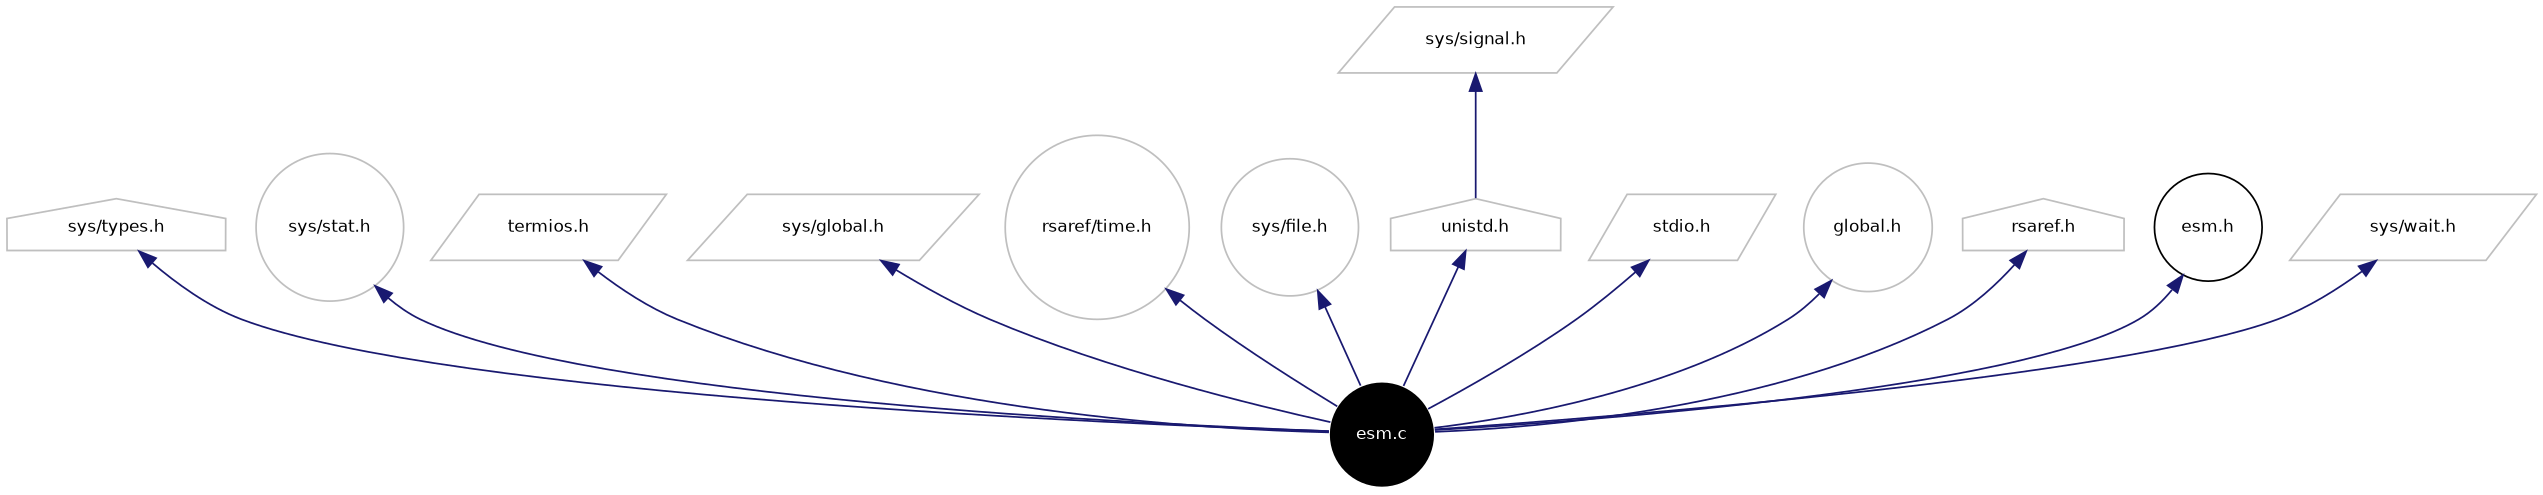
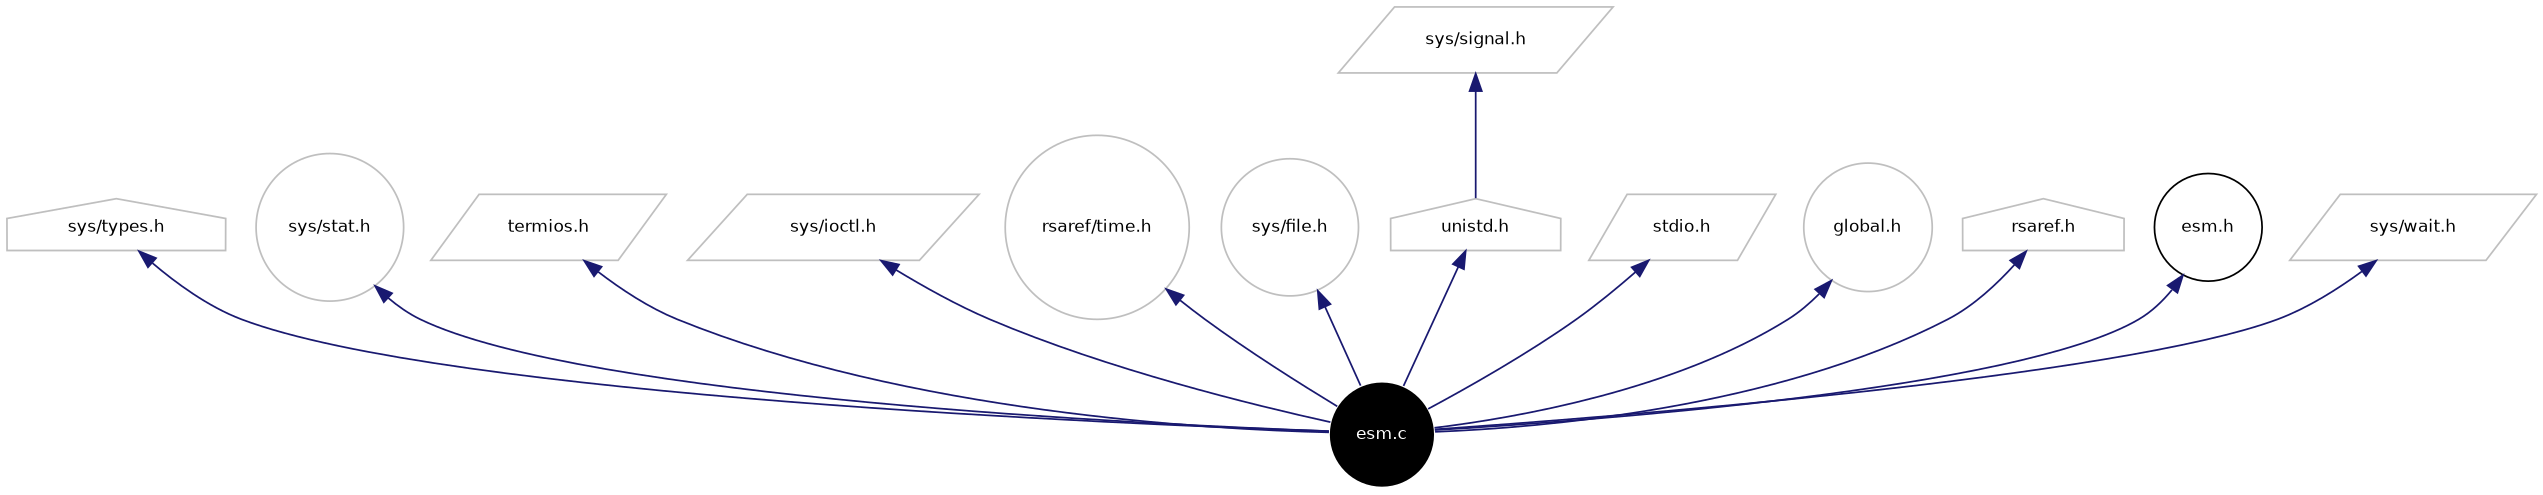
(833, 227) -> (833, 227)
